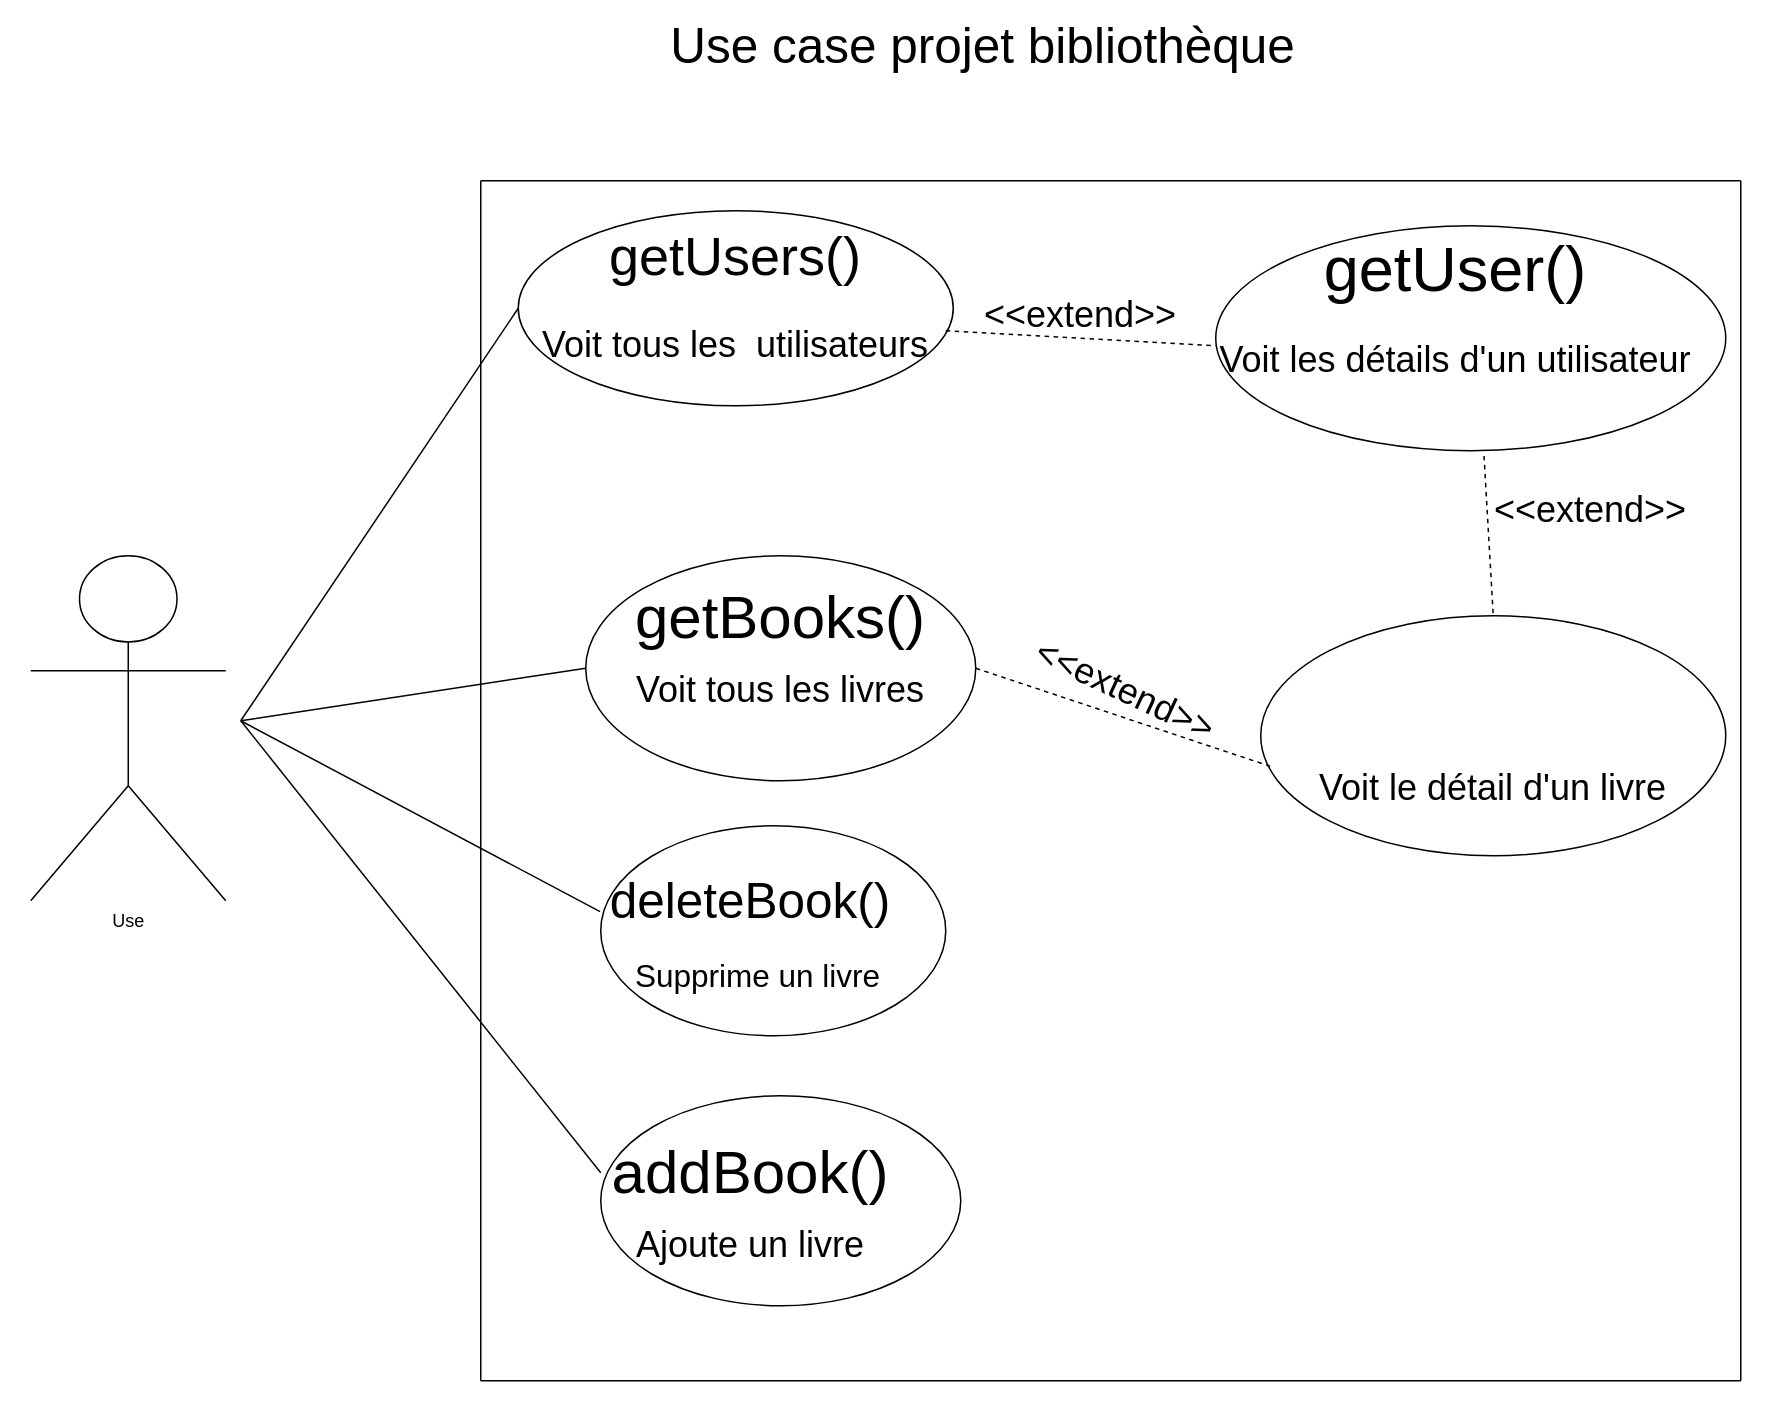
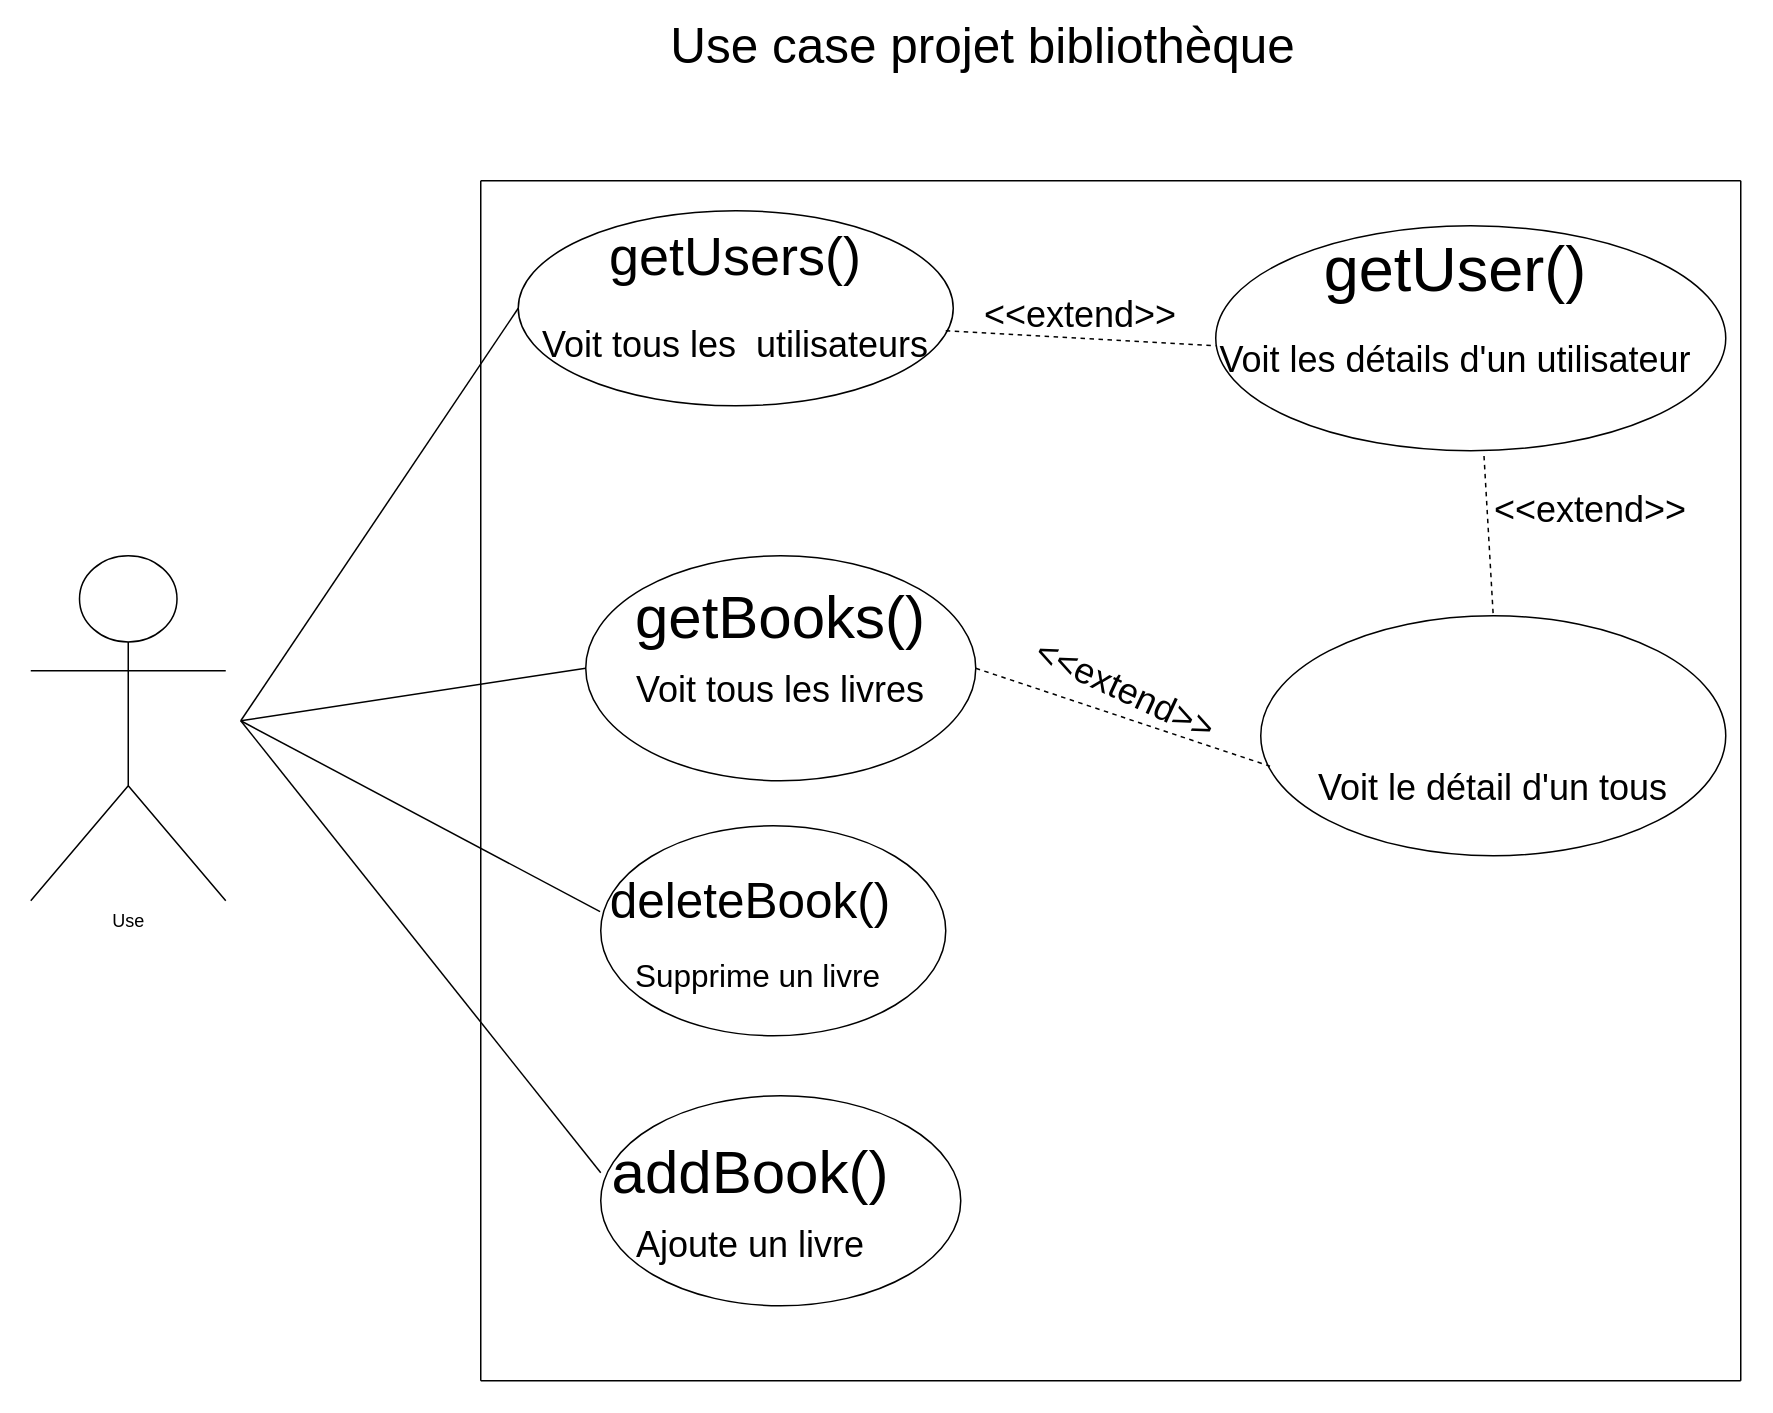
(1493, 788) -> (1493, 788)
